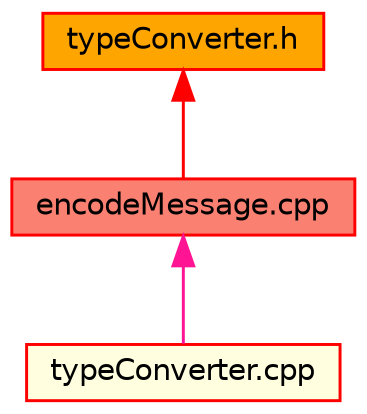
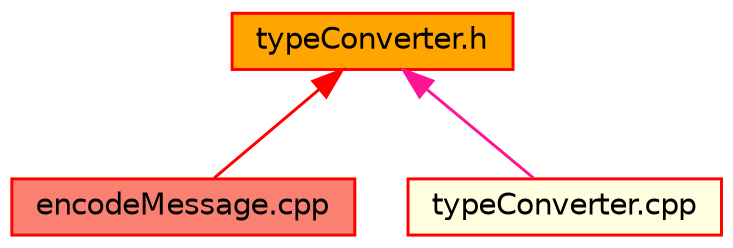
(183, 305) -> (480, 134)
